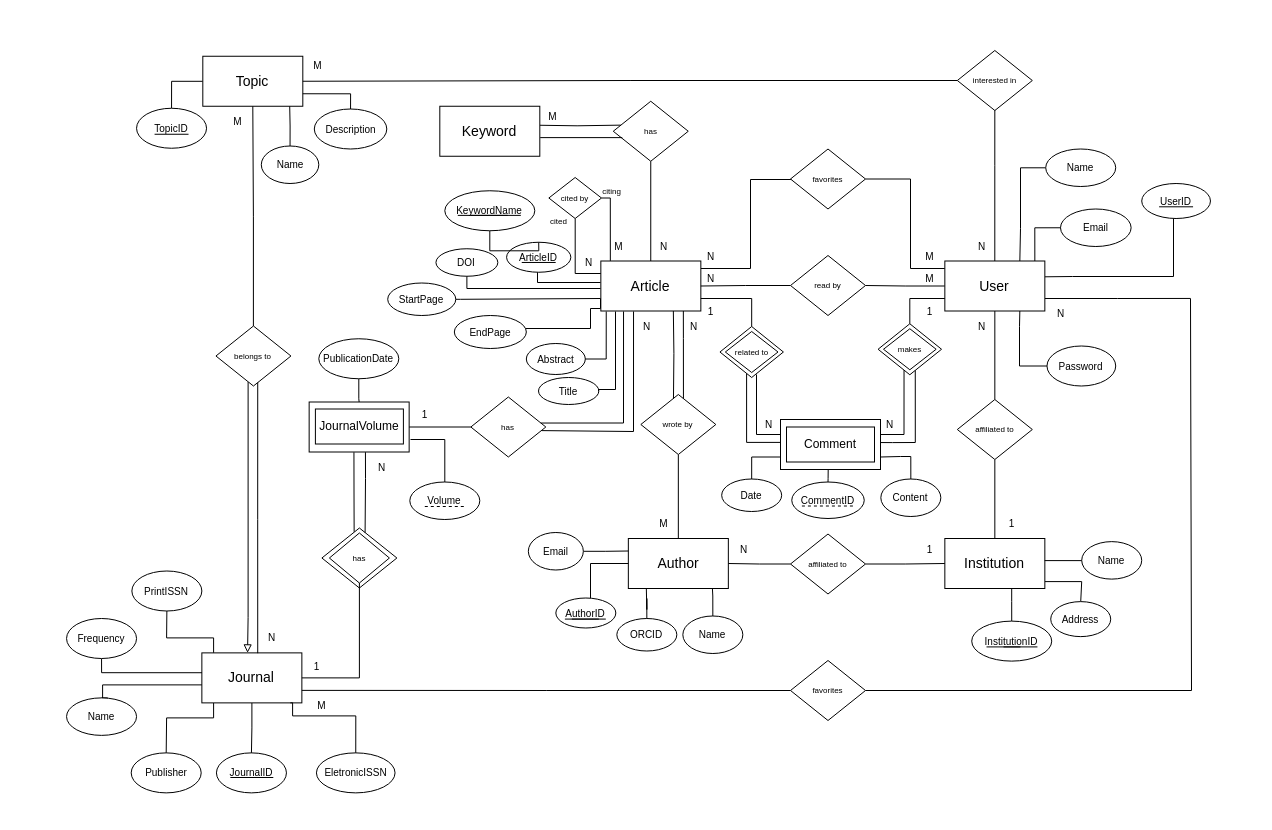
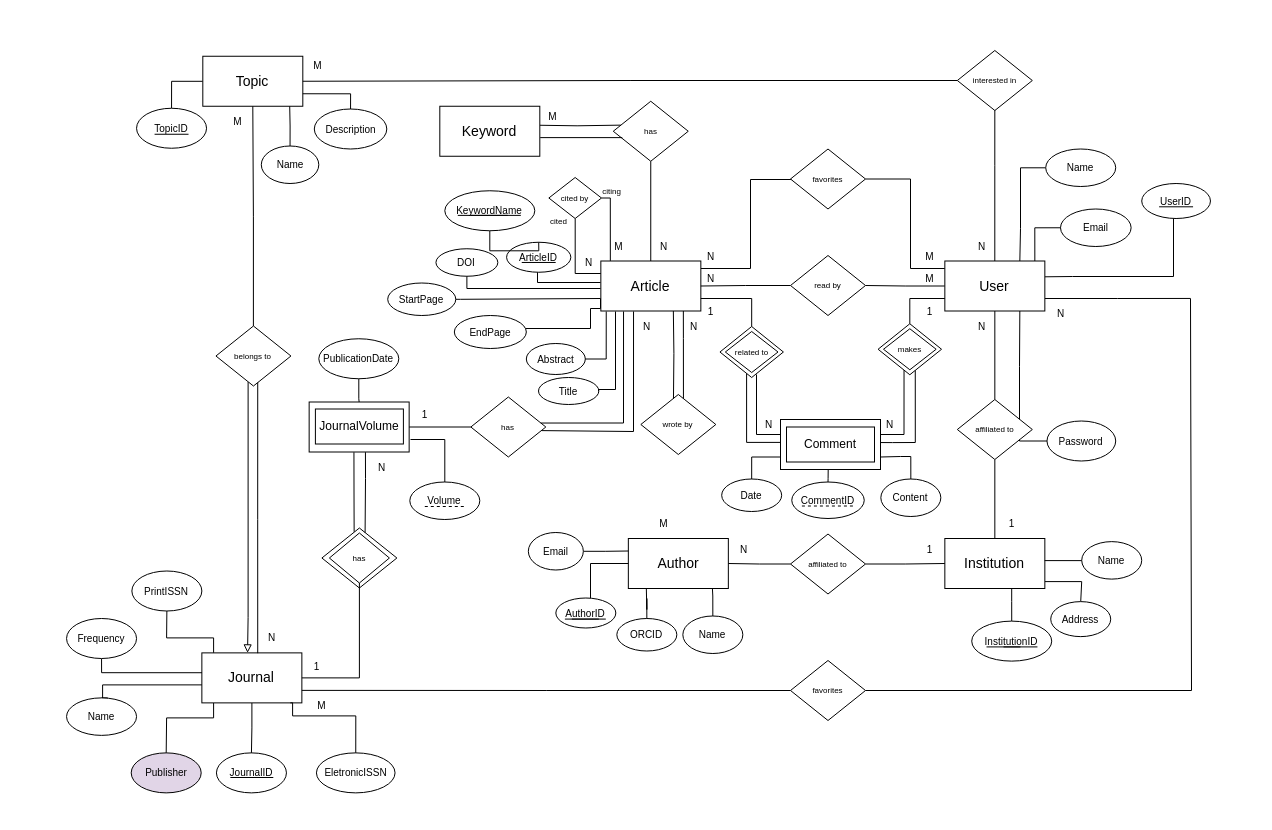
(1081, 366) -> (1081, 441)
(678, 497) -> none
(166, 773) -> (166, 773)
